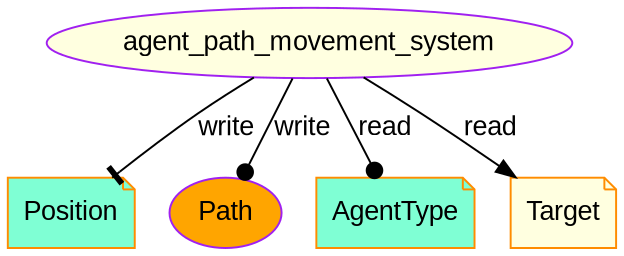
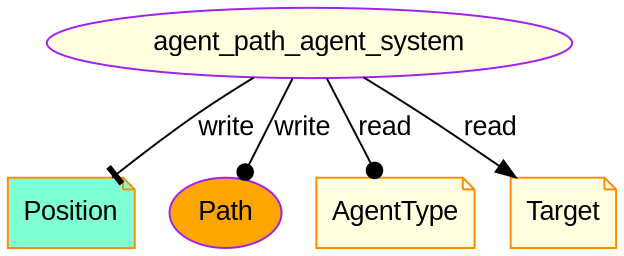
(310, 43) -> (310, 43)
(395, 213) -> (395, 213)
